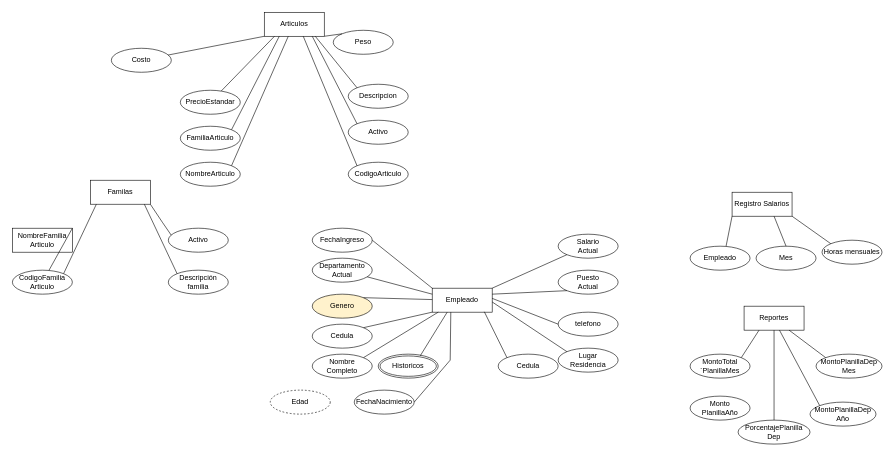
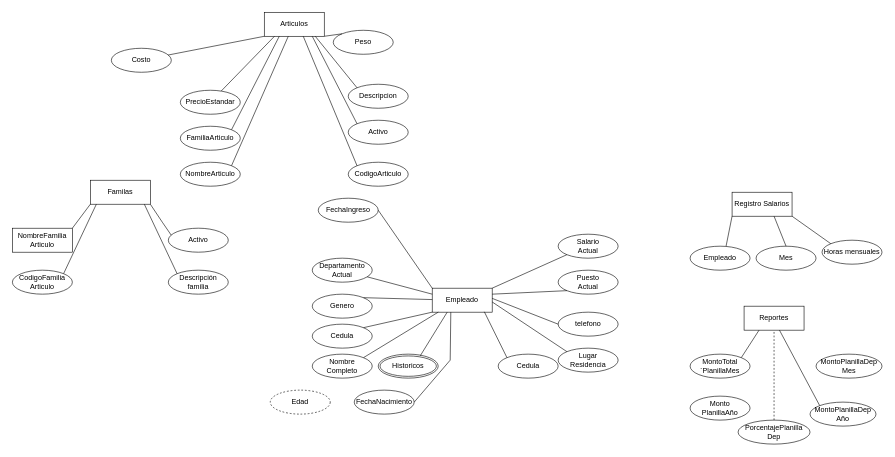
(342, 240) -> (348, 210)
(61, 249) -> (81, 216)
(342, 306) -> (342, 306)
(808, 344) -> none
(774, 375) -> (774, 375)
